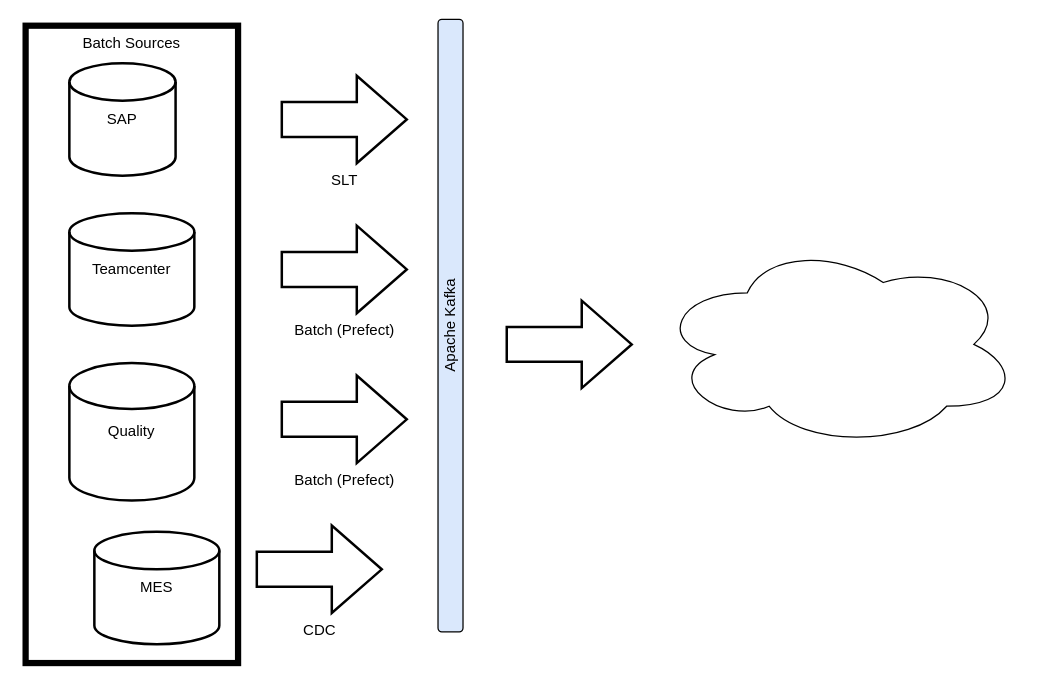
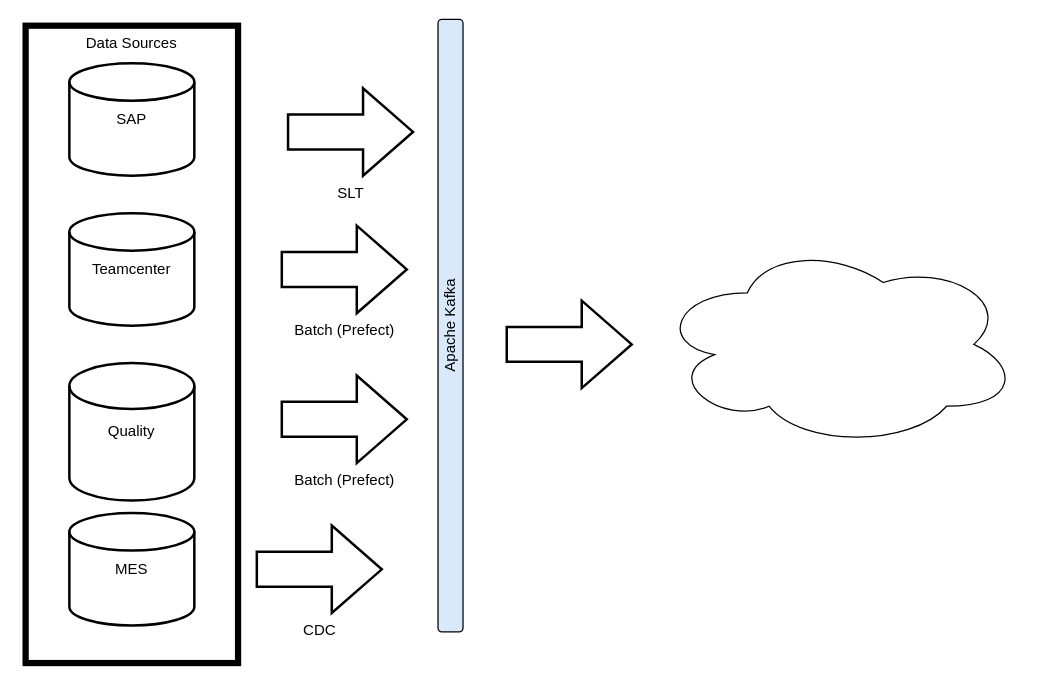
(132, 43) -> (132, 43)
(123, 119) -> (132, 119)
(344, 119) -> (351, 132)
(157, 588) -> (132, 569)
